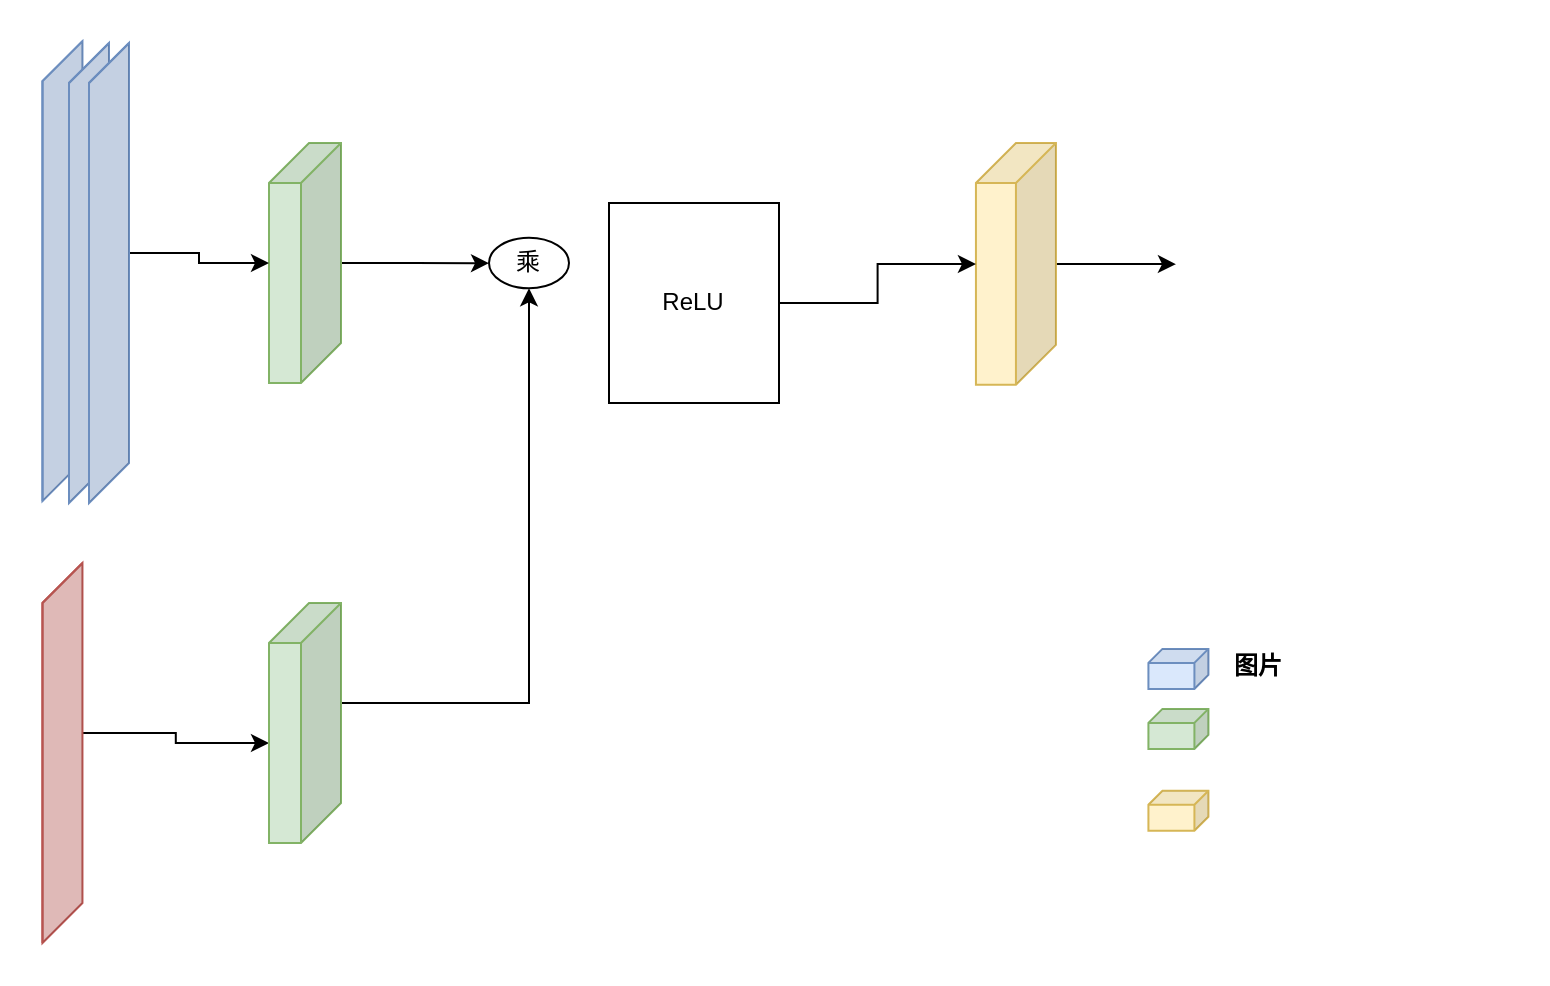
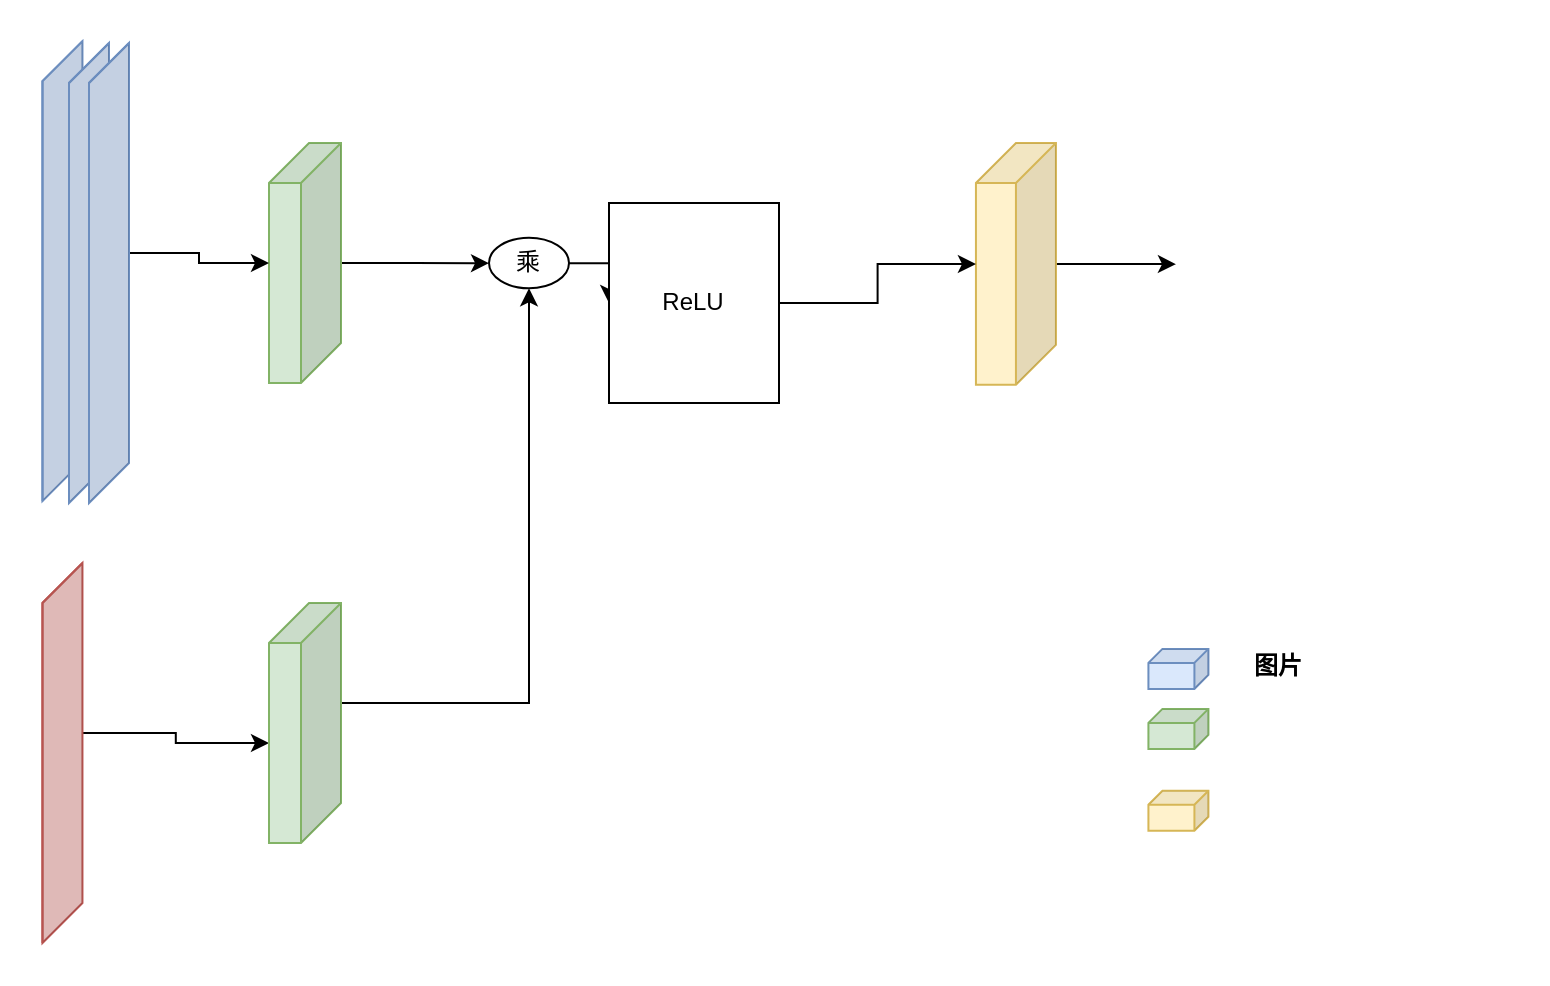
none -> (590, 263)
(1368, 667) -> (1388, 667)
